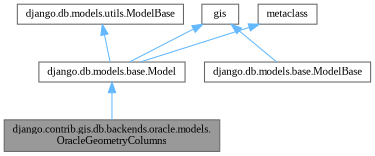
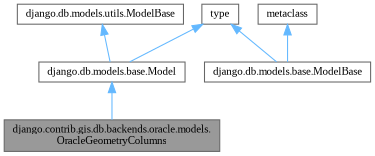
(220, 14) -> (220, 14)
(195, 45) -> (288, 48)
